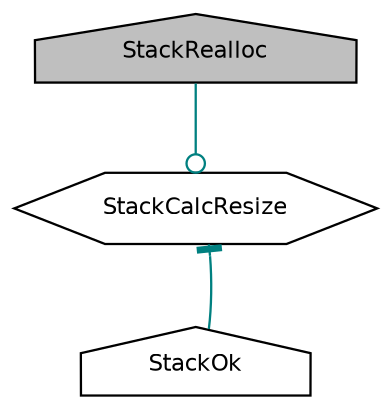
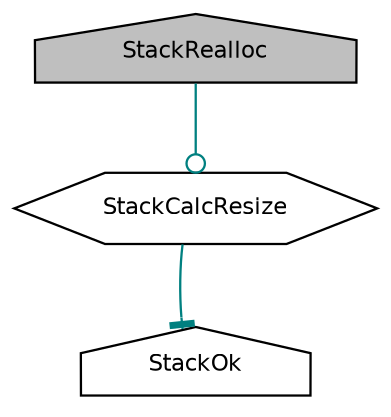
(211, 293) -> (180, 281)
